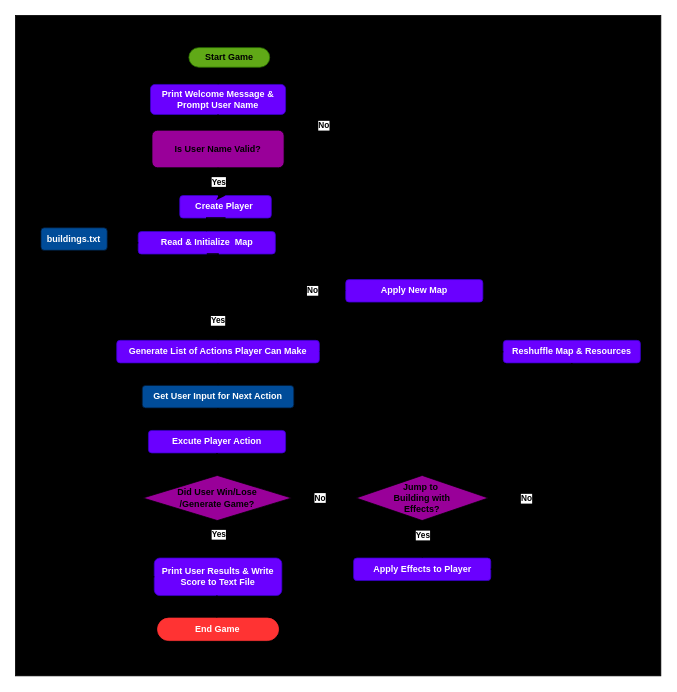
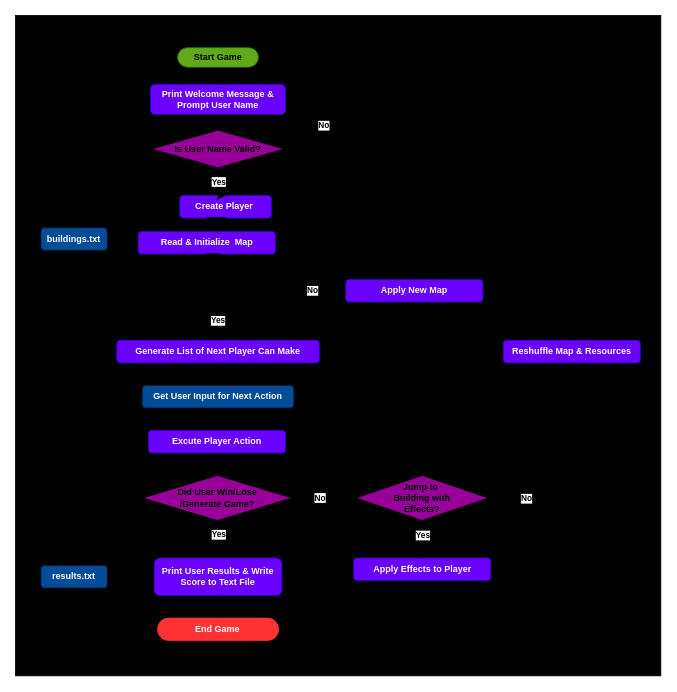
(229, 57) -> (218, 57)
(218, 149) -> (218, 149)
(218, 351) -> (218, 351)
none -> (74, 576)
